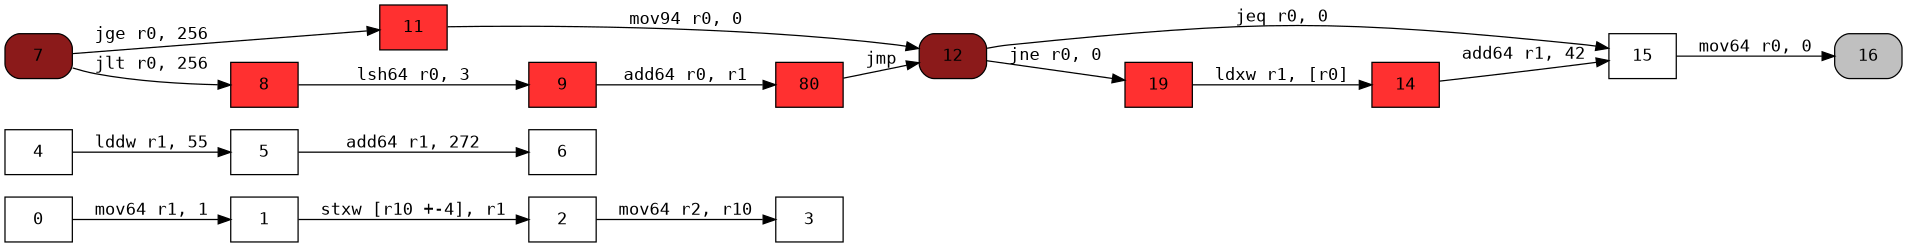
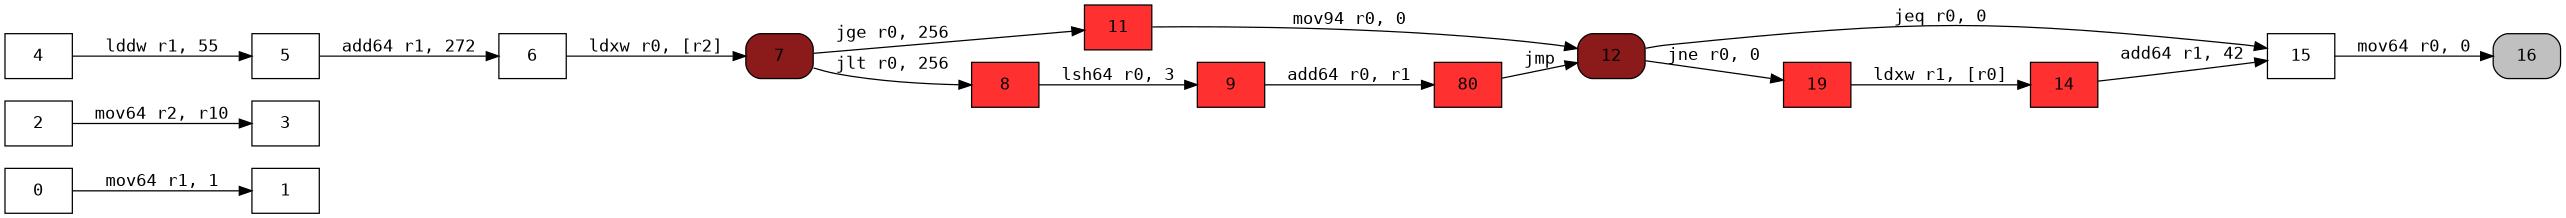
none -> (650, 56)
(407, 220) -> none
